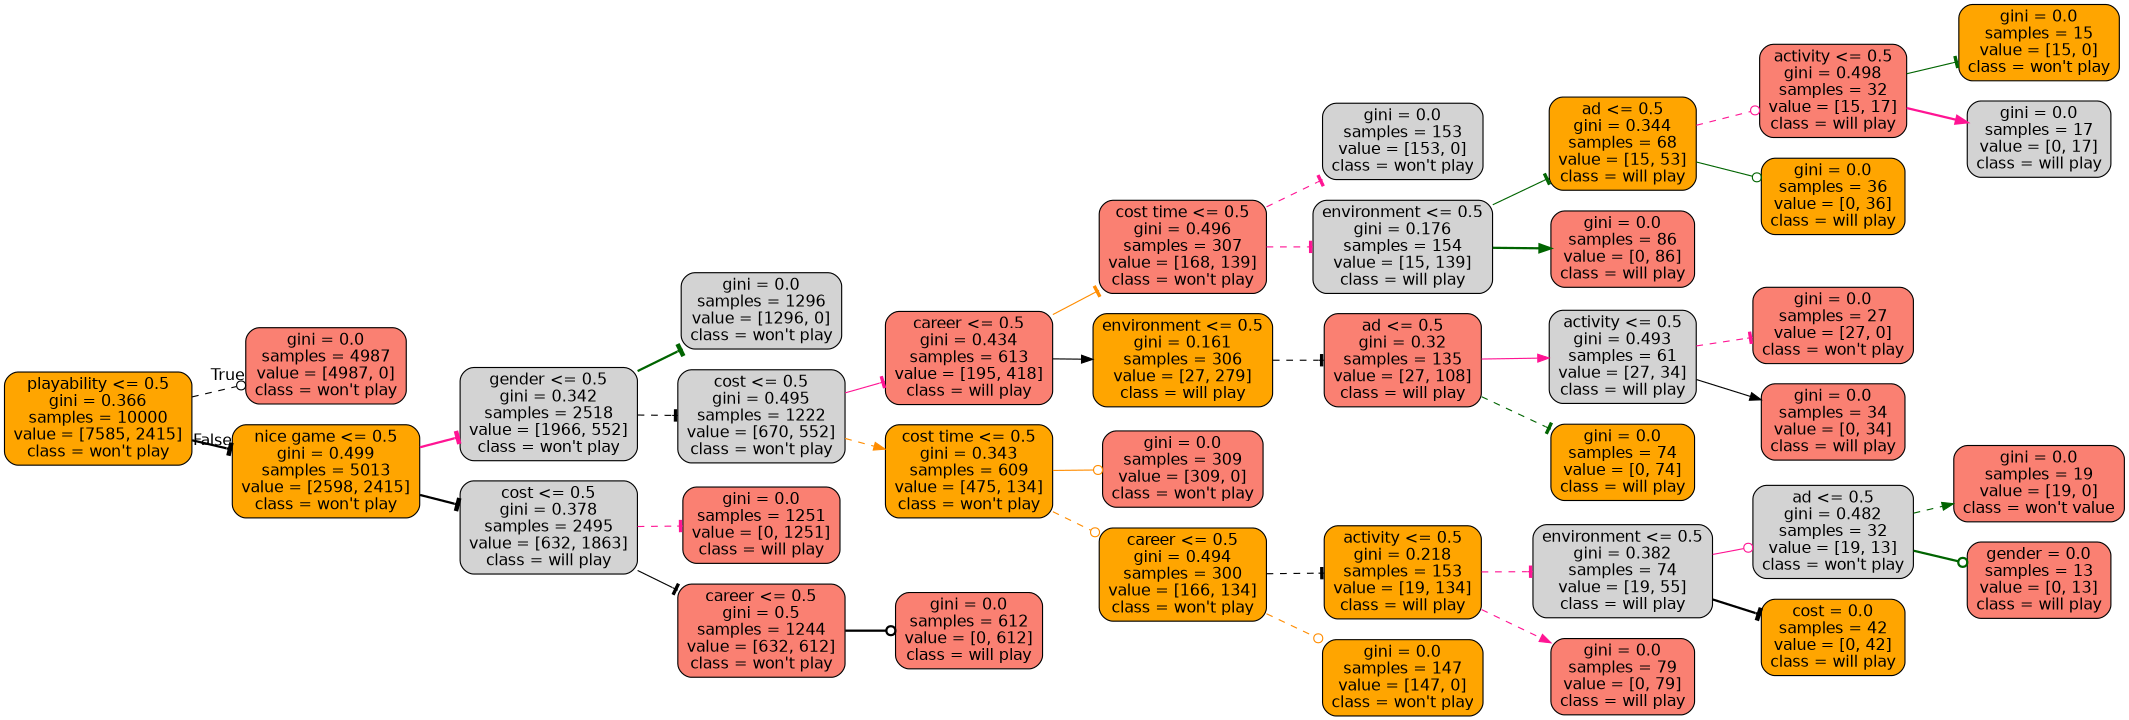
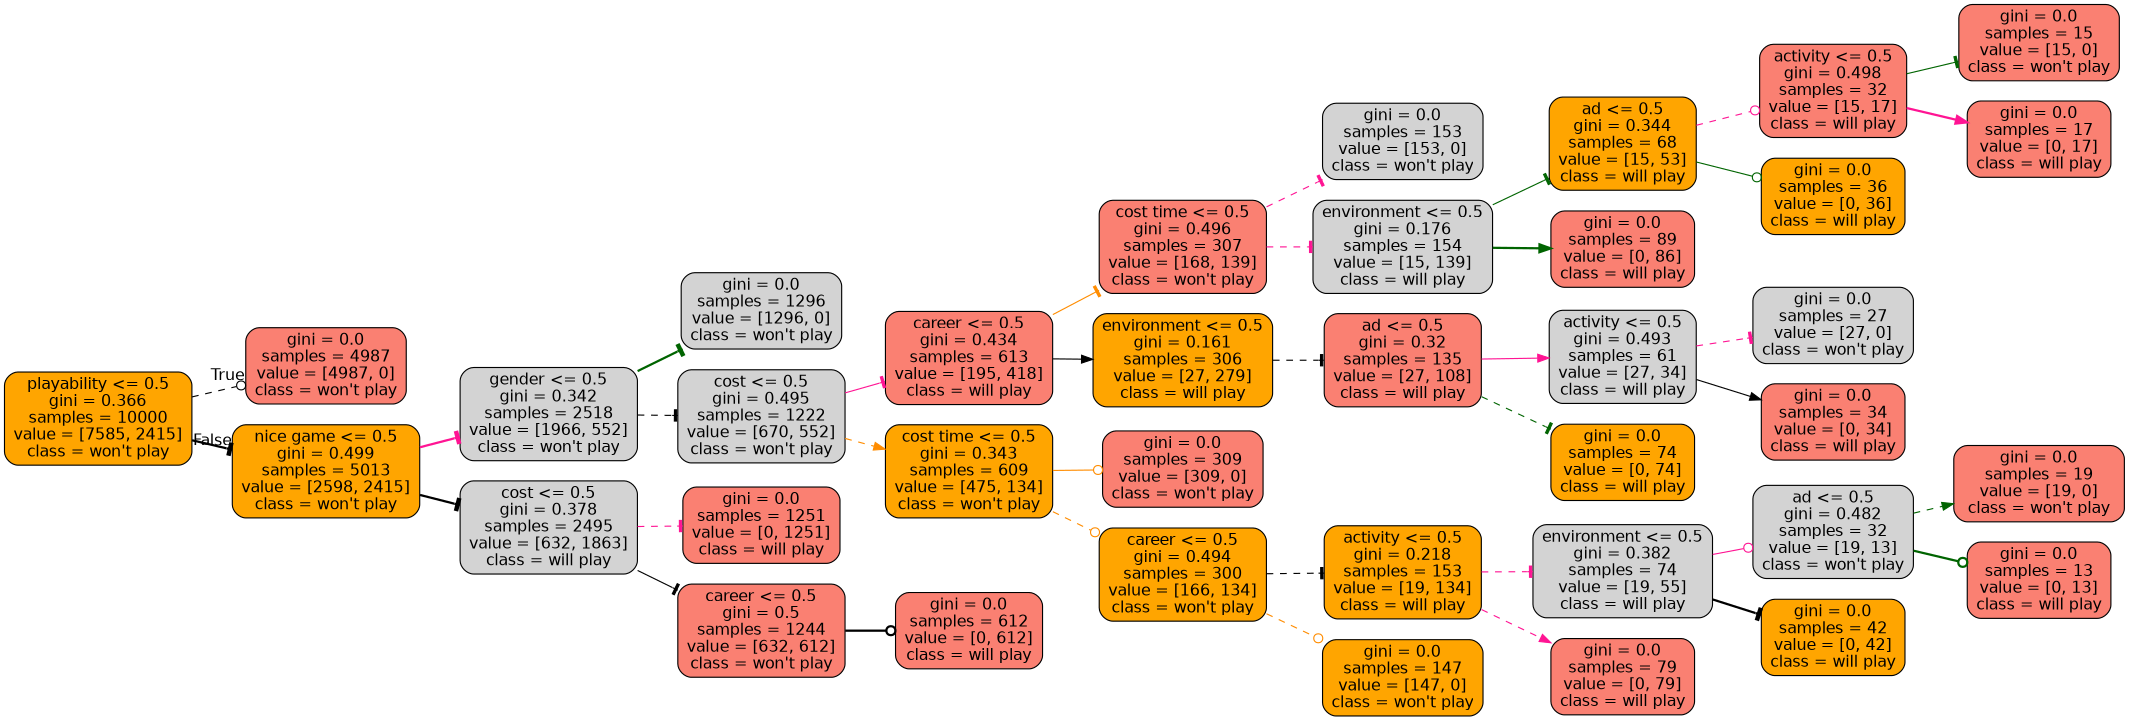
(2039, 43) -> (2039, 43)
(2039, 139) -> (2039, 139)
(1623, 249) -> (1623, 249)
(1833, 325) -> (1833, 325)
(2039, 484) -> (2039, 484)
(2039, 580) -> (2039, 580)
(1833, 637) -> (1833, 637)
